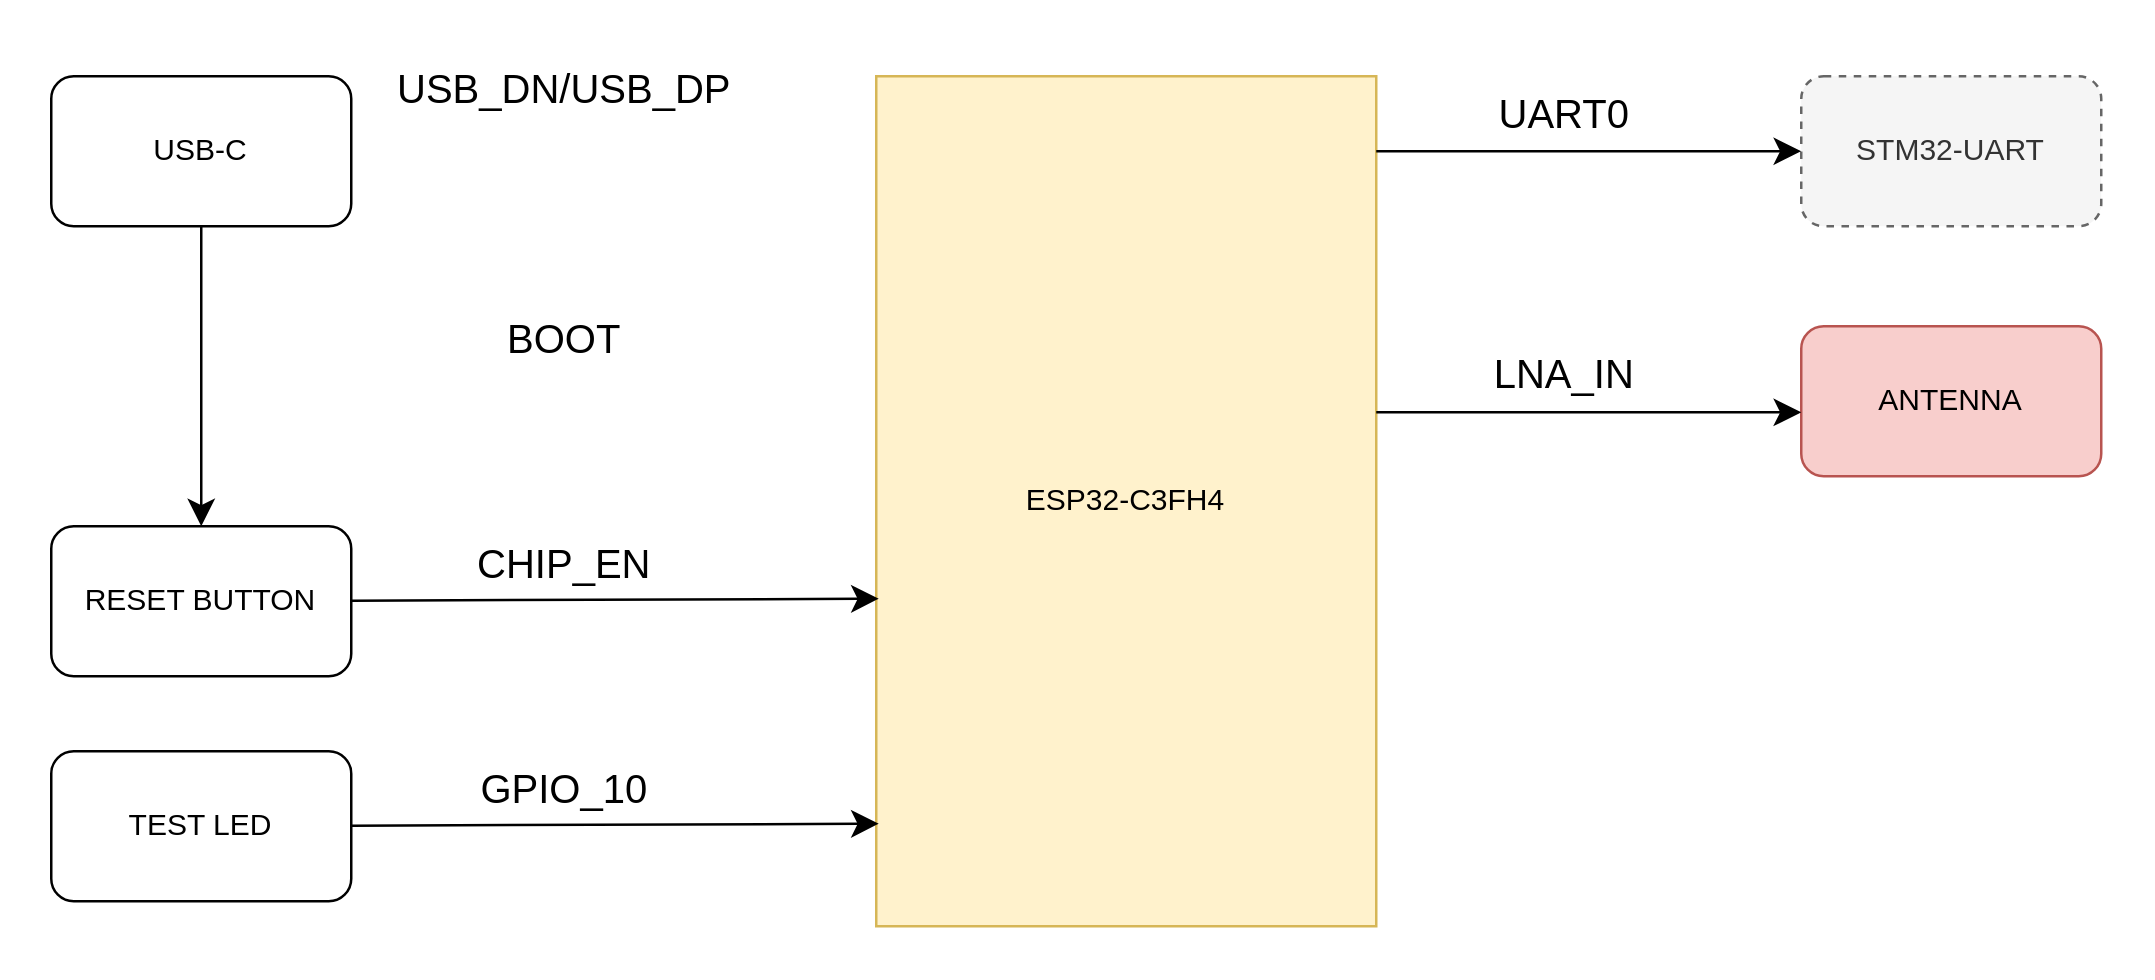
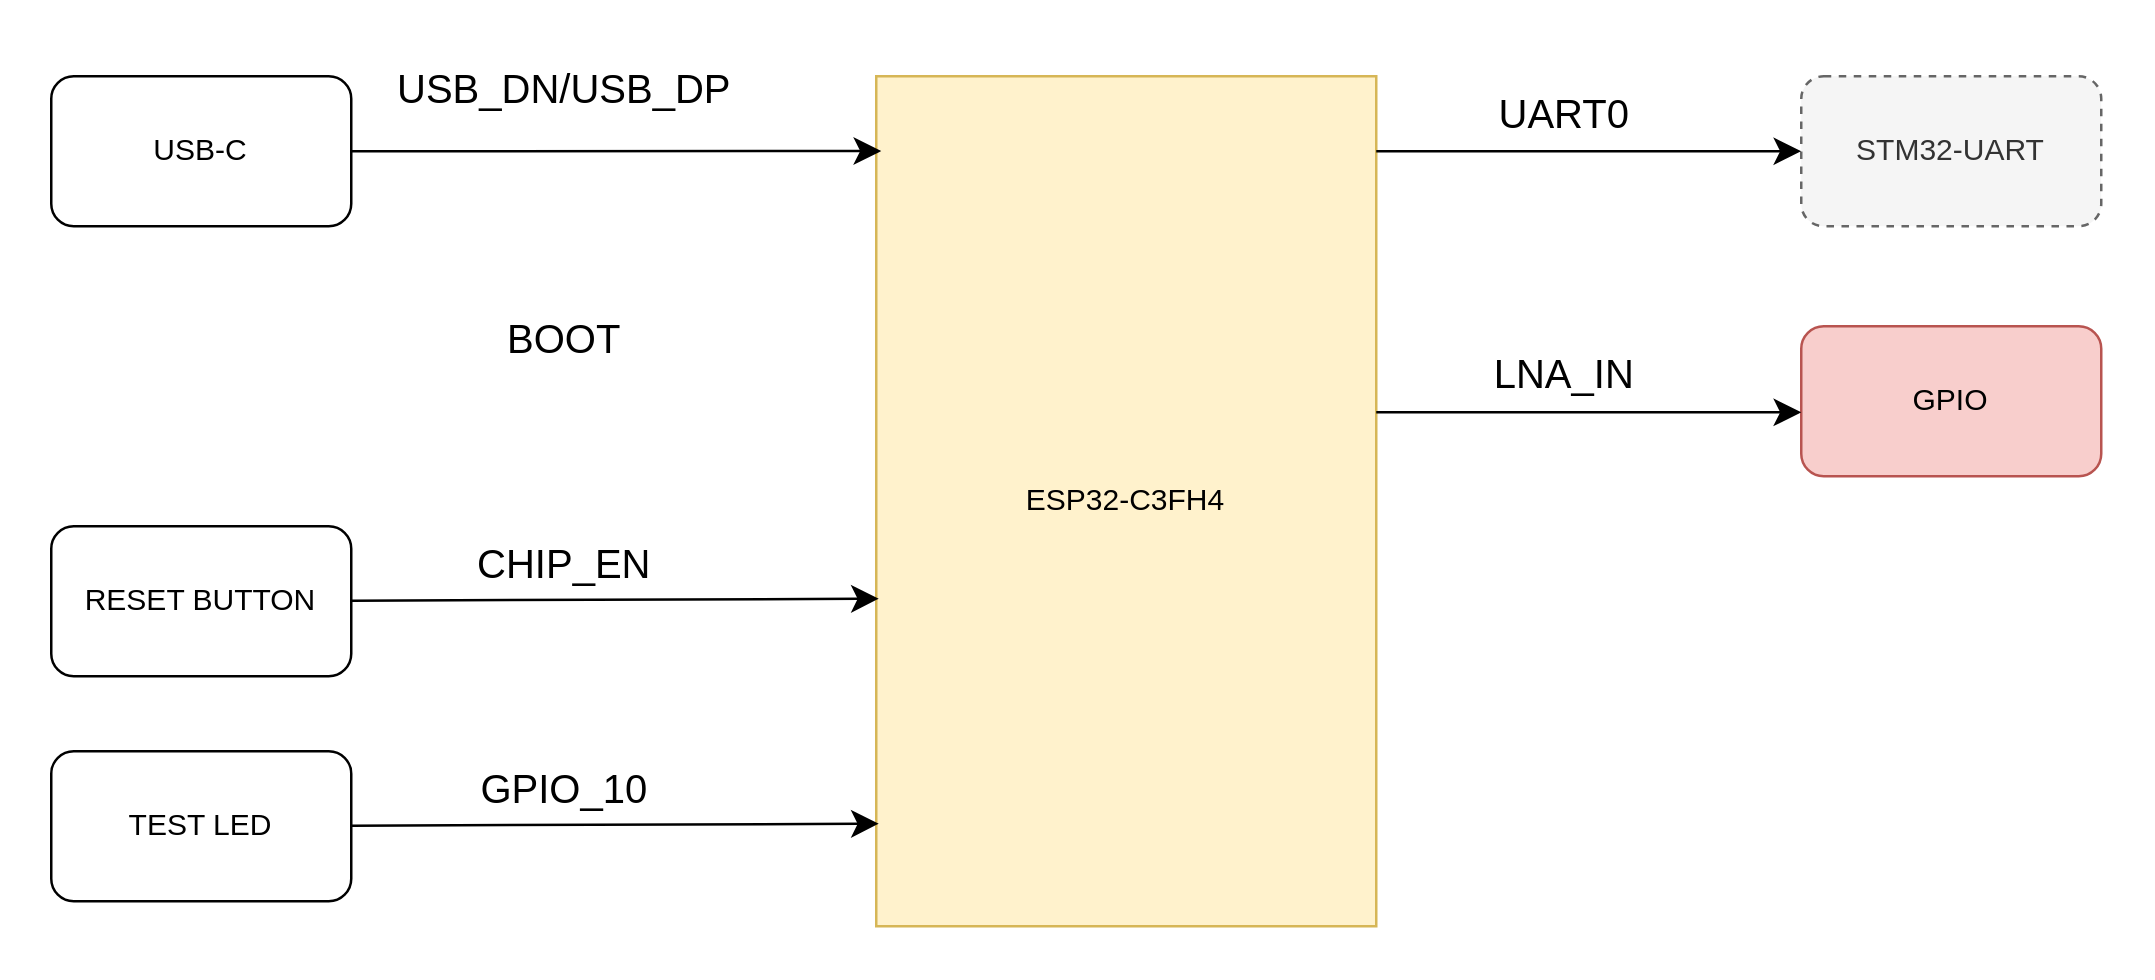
(201, 368) -> (606, 151)
(1951, 401) -> (1951, 401)
